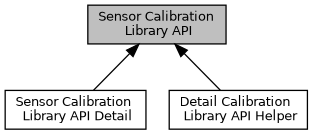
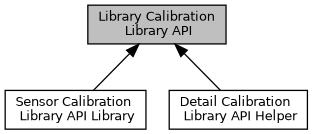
(157, 25) -> (157, 25)
(76, 110) -> (76, 110)
